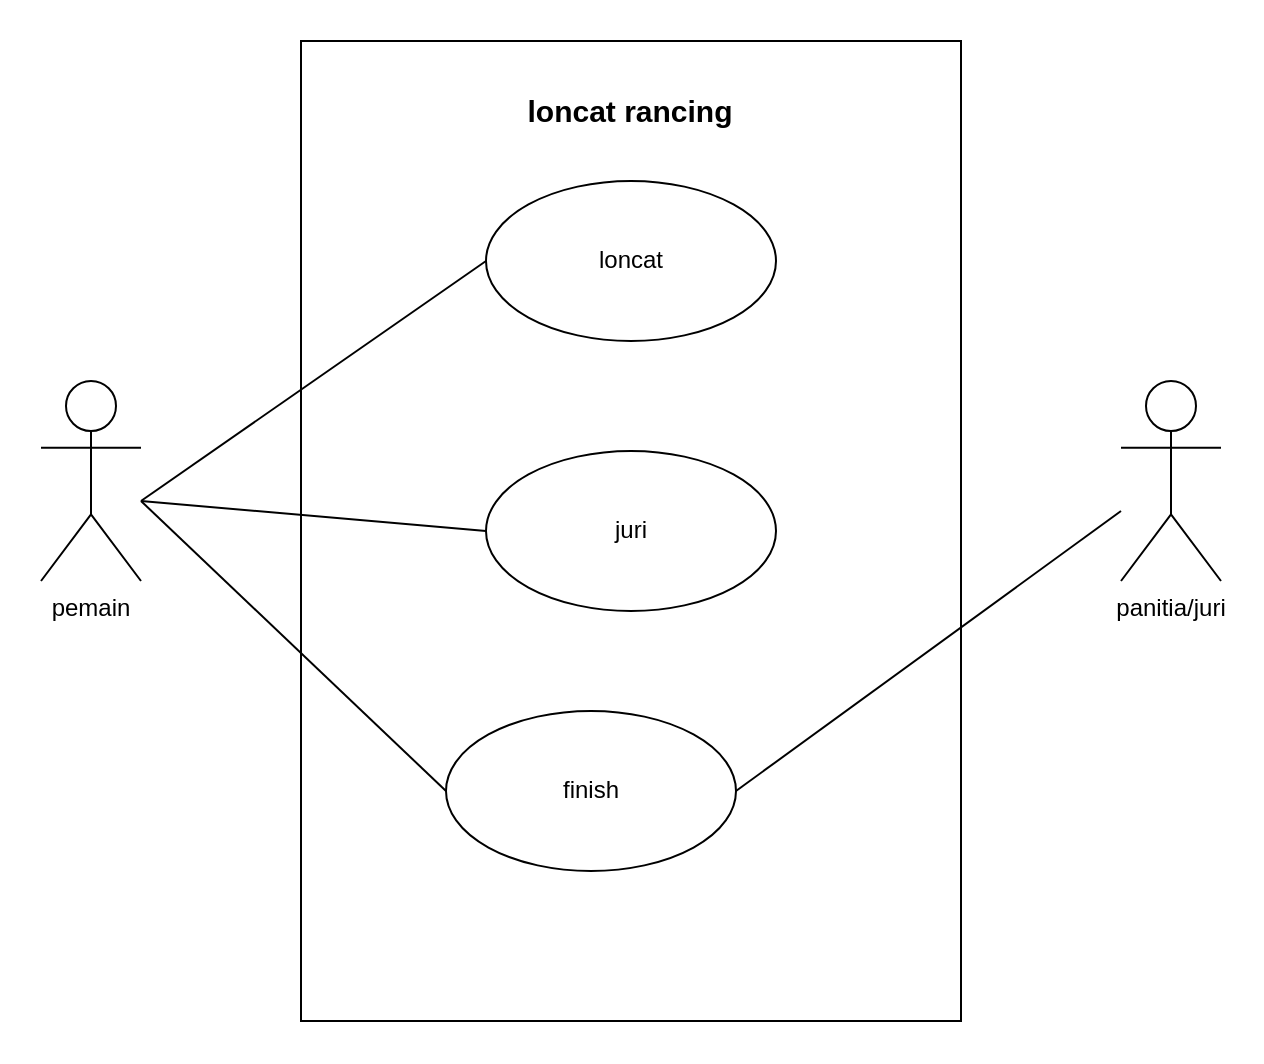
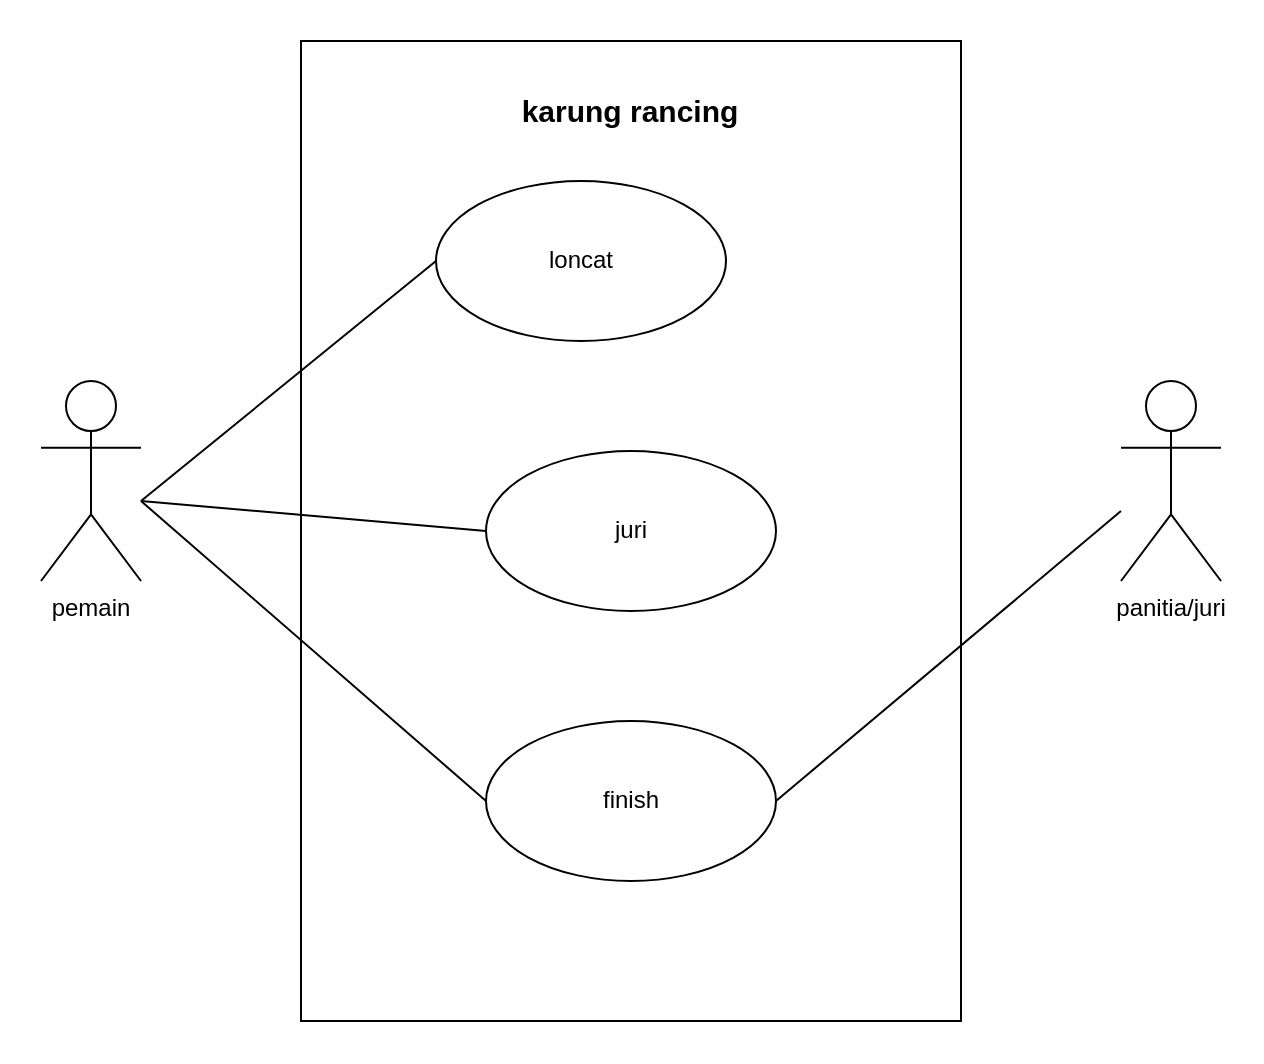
(631, 111) -> (631, 111)
(631, 261) -> (581, 261)
(591, 791) -> (631, 801)
